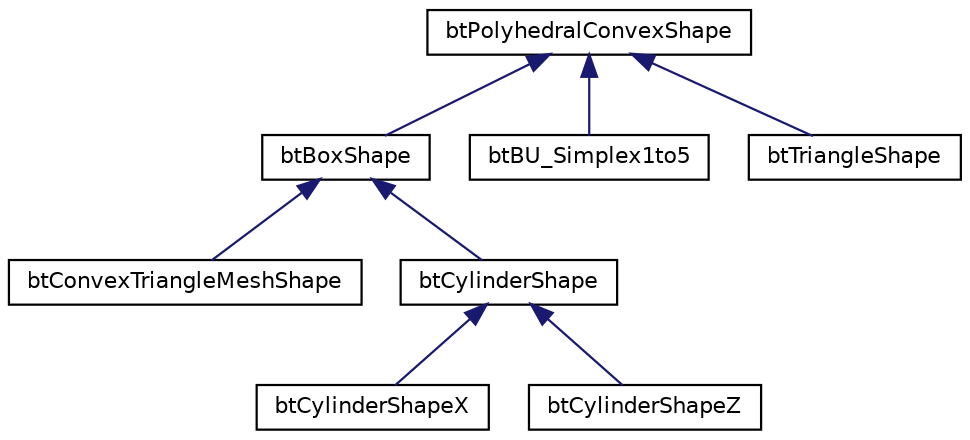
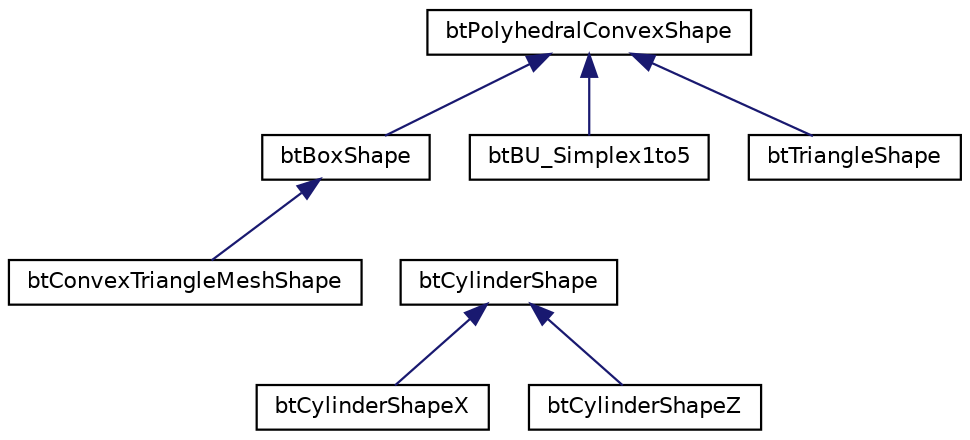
(437, 227) -> none
